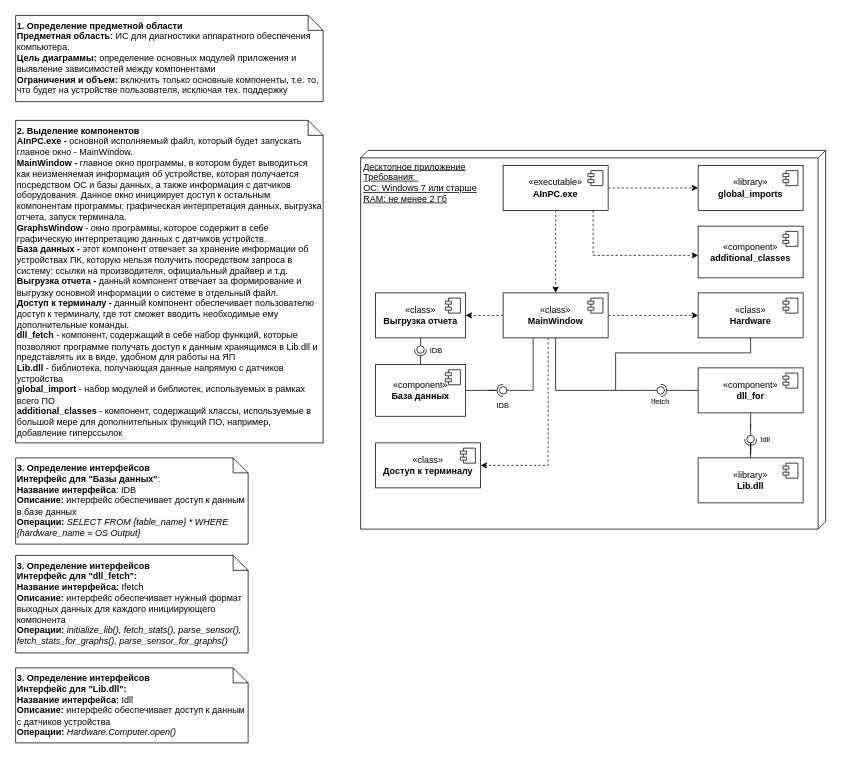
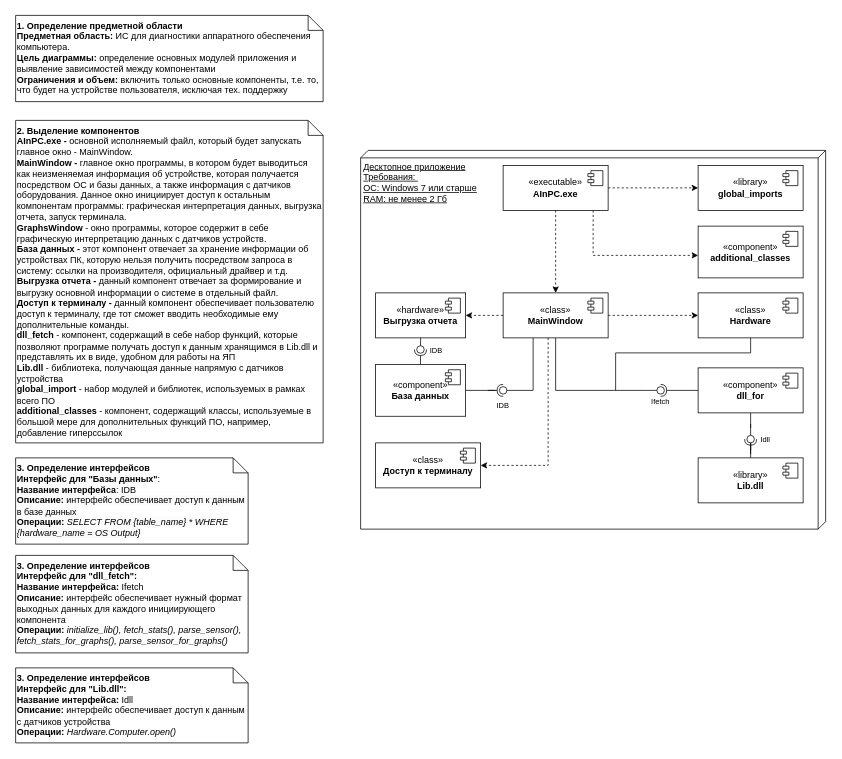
(420, 315) -> (420, 315)
